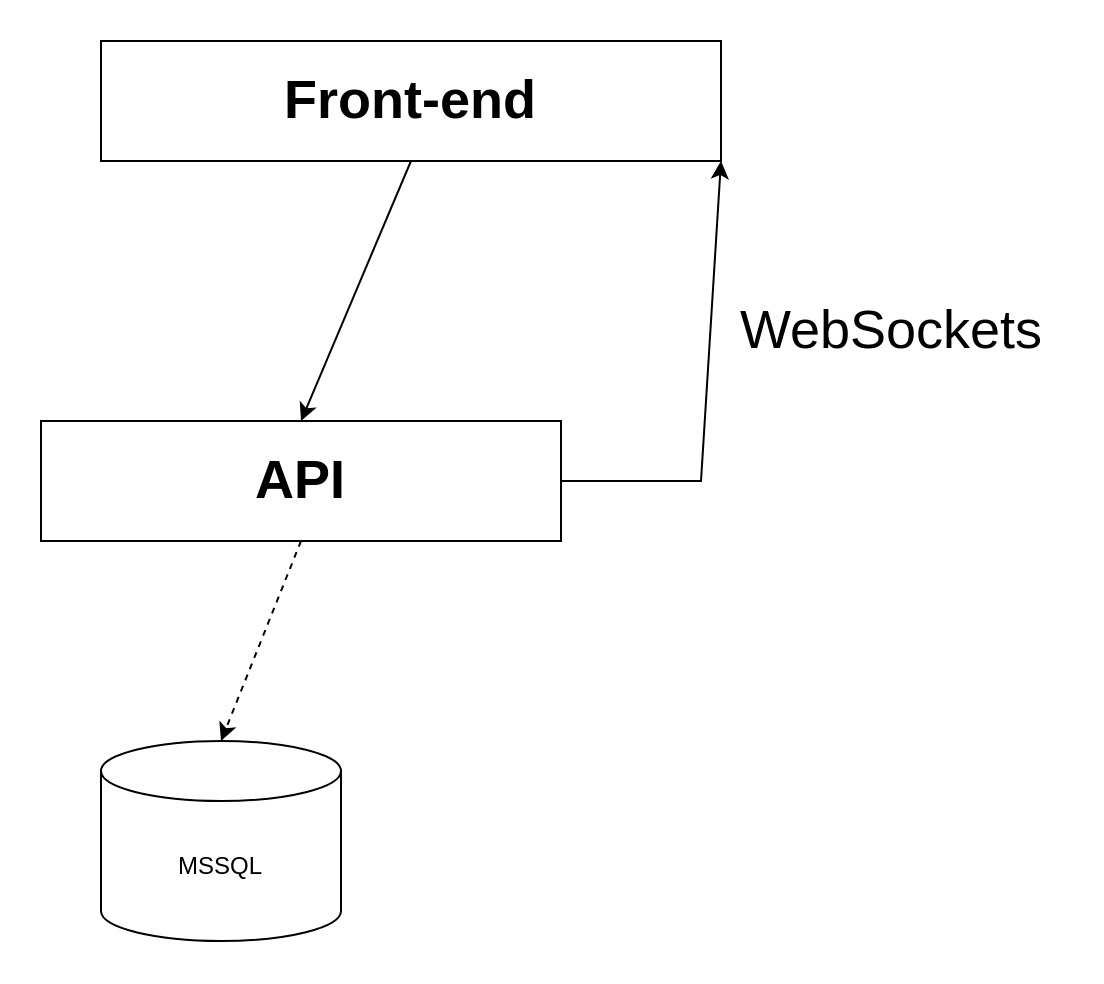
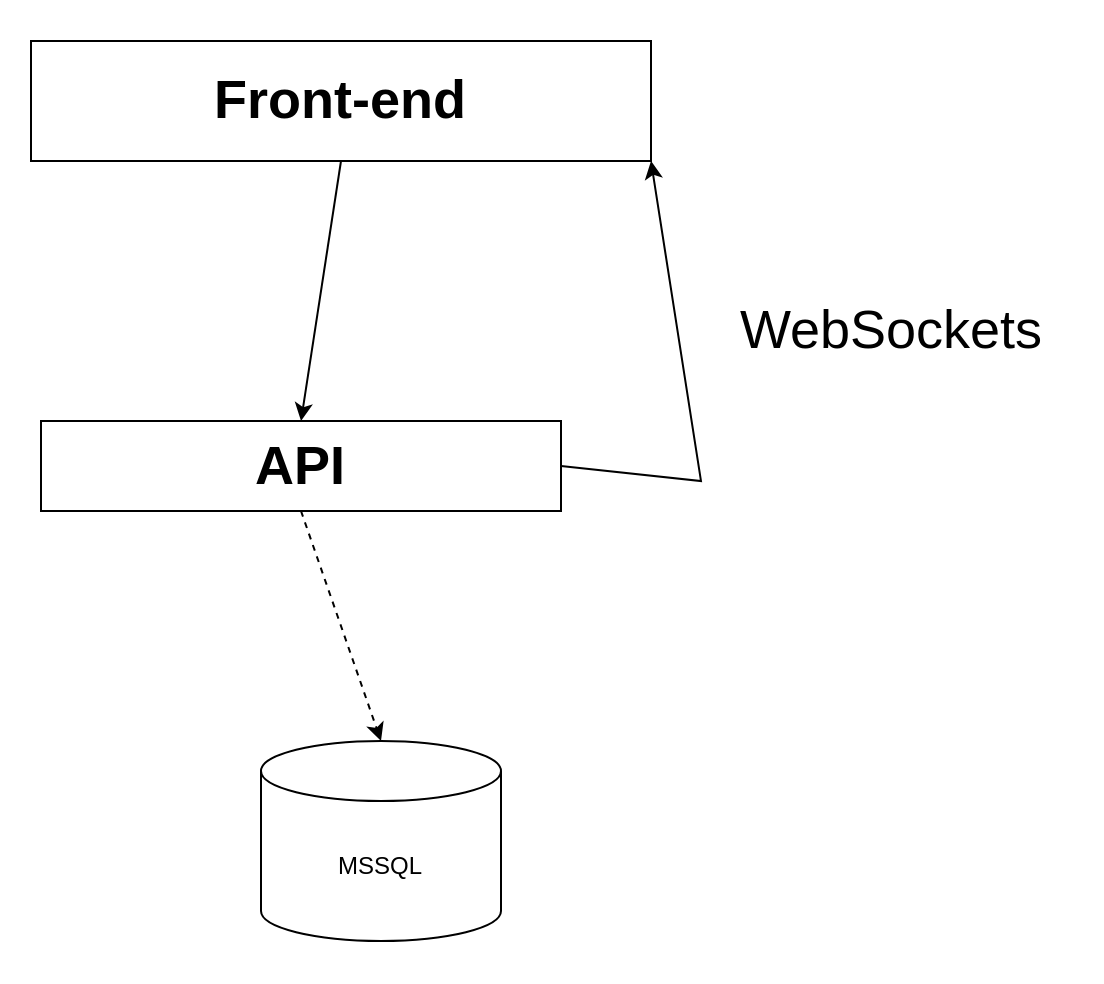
(411, 101) -> (341, 101)
(301, 481) -> (301, 466)
(221, 841) -> (381, 841)
